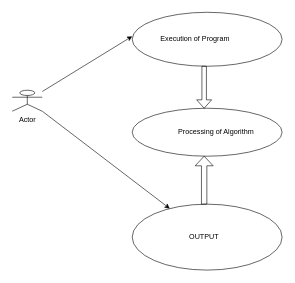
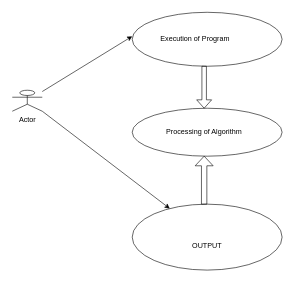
(216, 132) -> (204, 132)
(204, 237) -> (207, 246)
